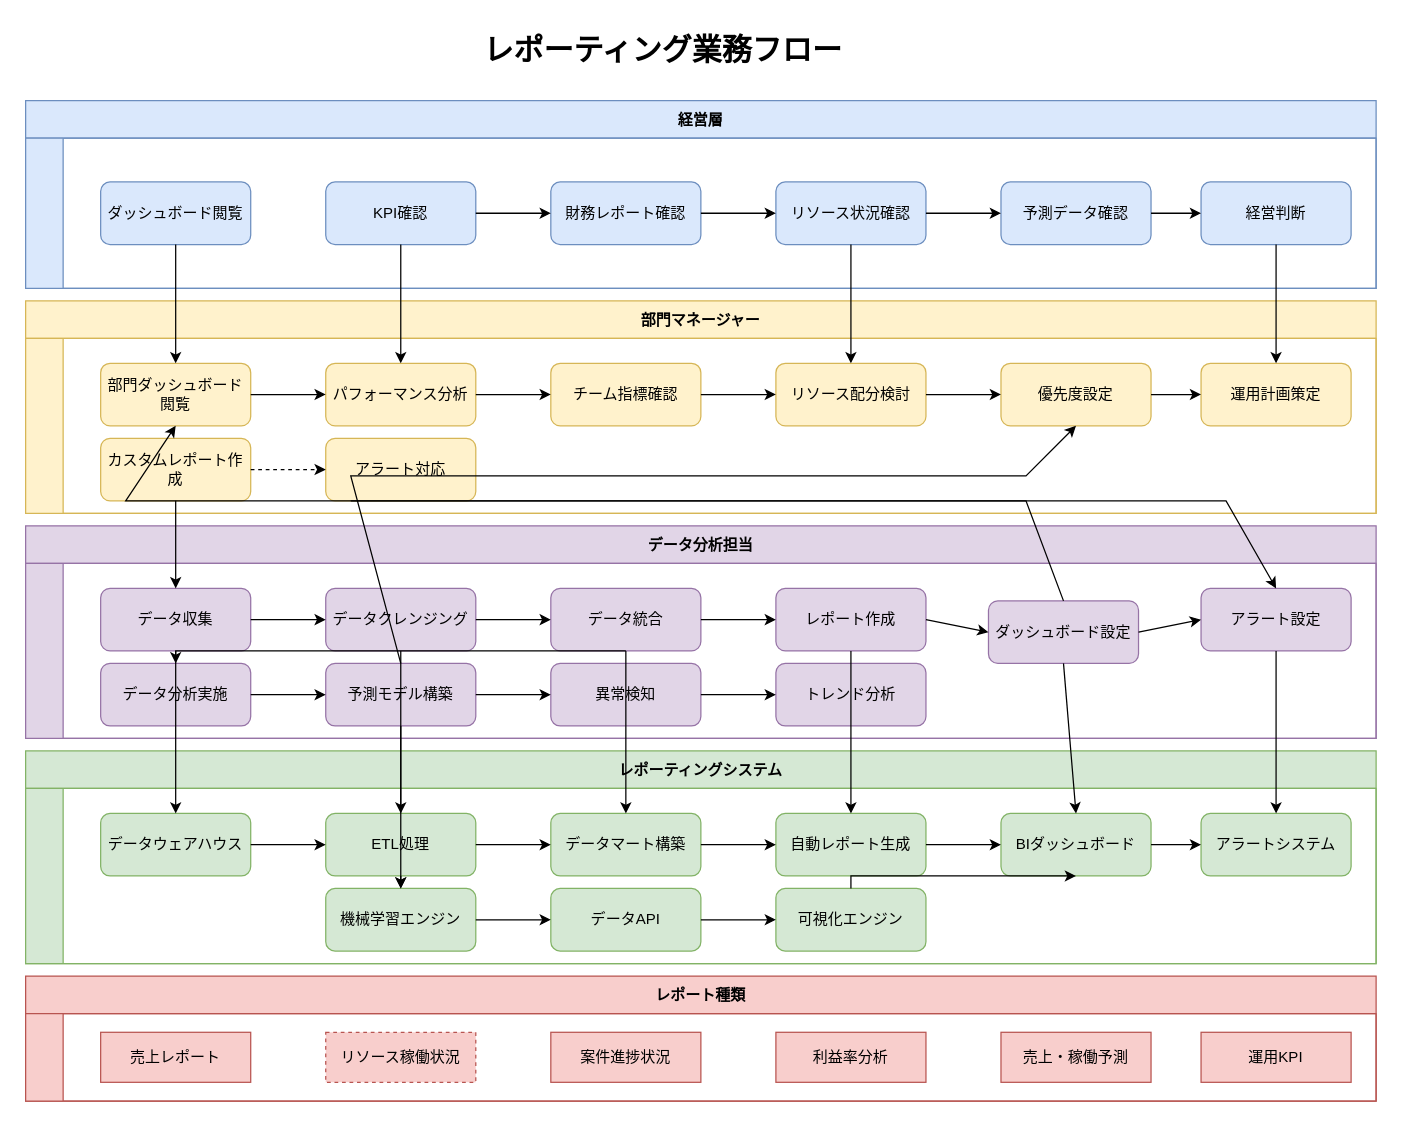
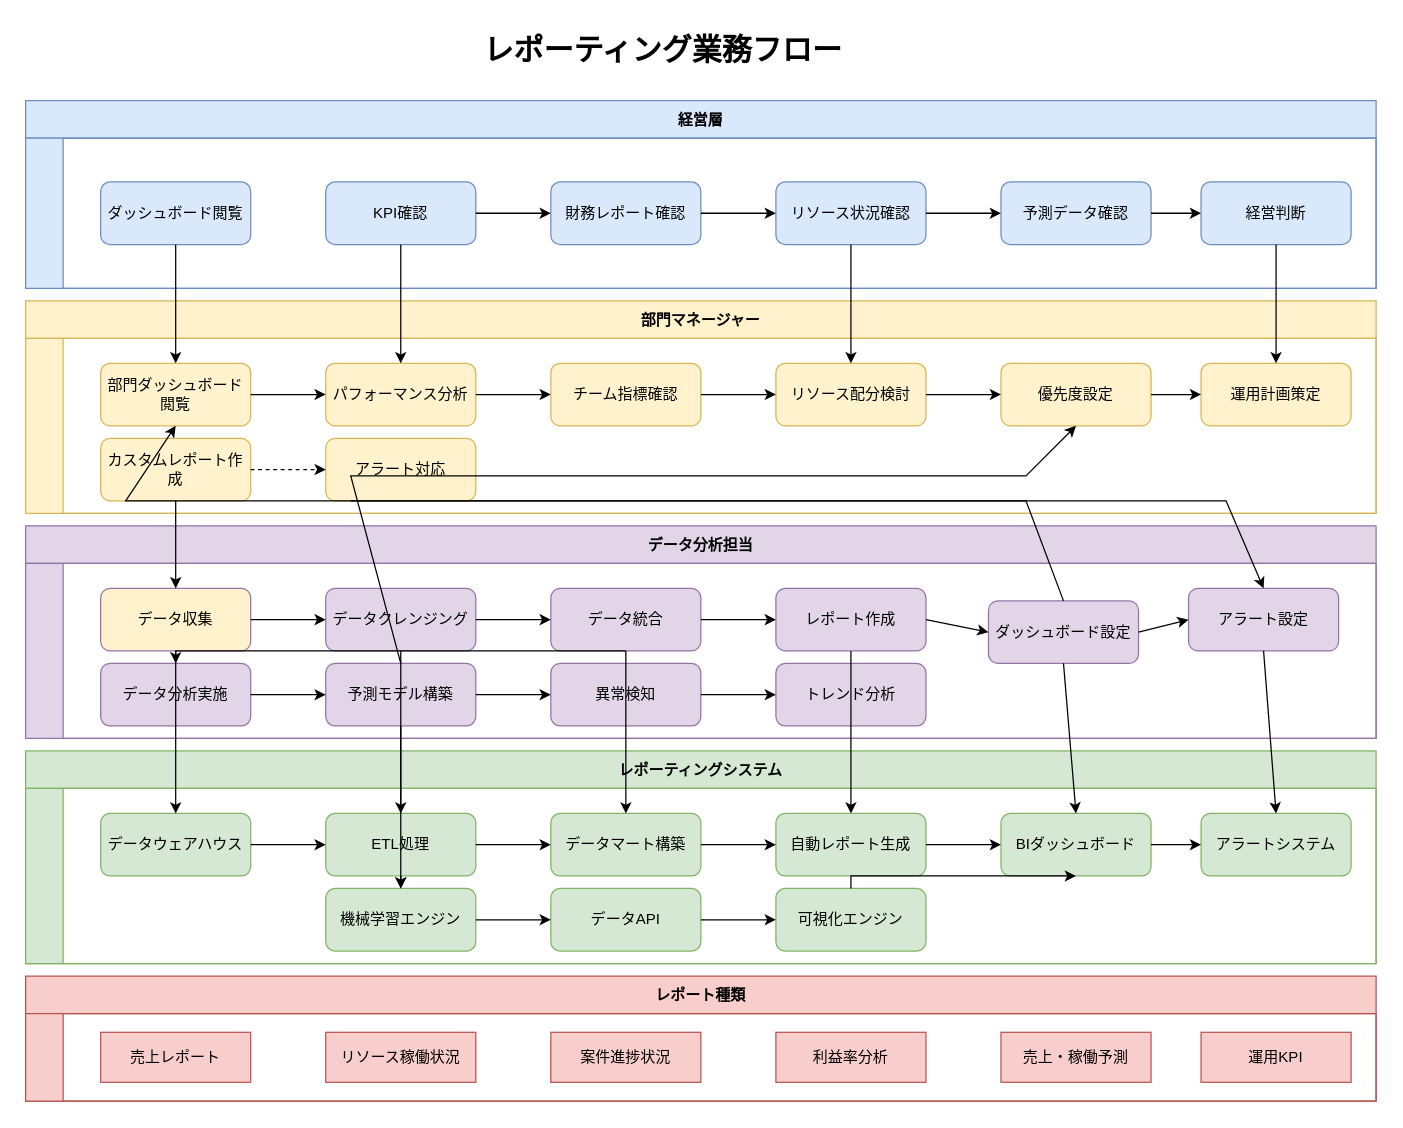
(176, 619) -> (176, 619)
(1276, 619) -> (1263, 619)
(401, 1057) -> (401, 1057)
